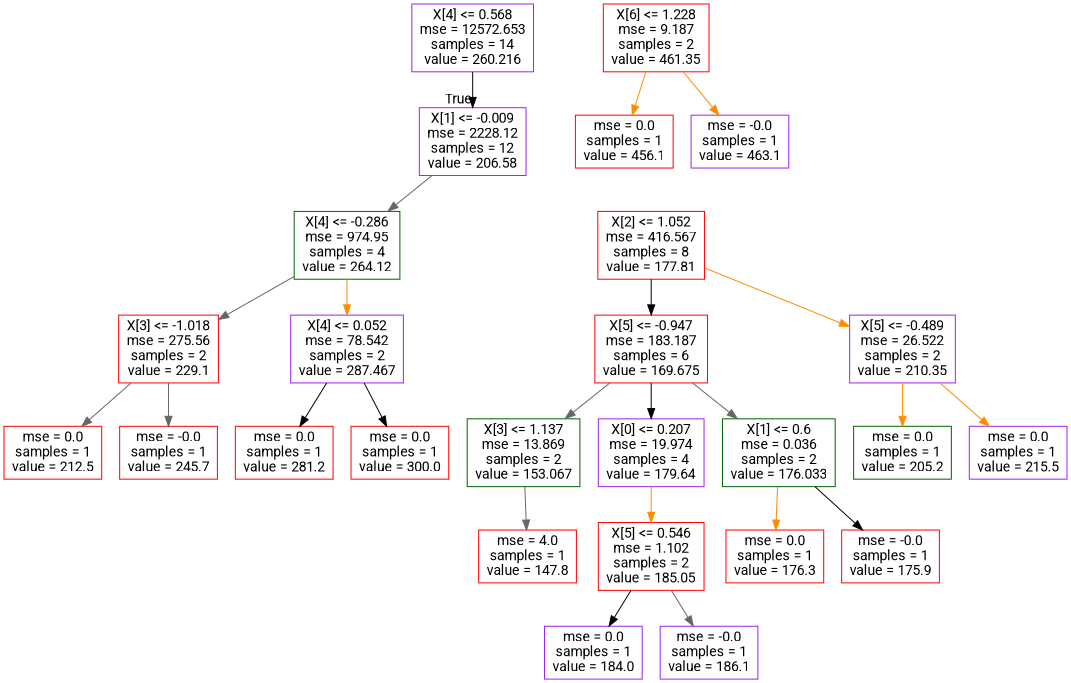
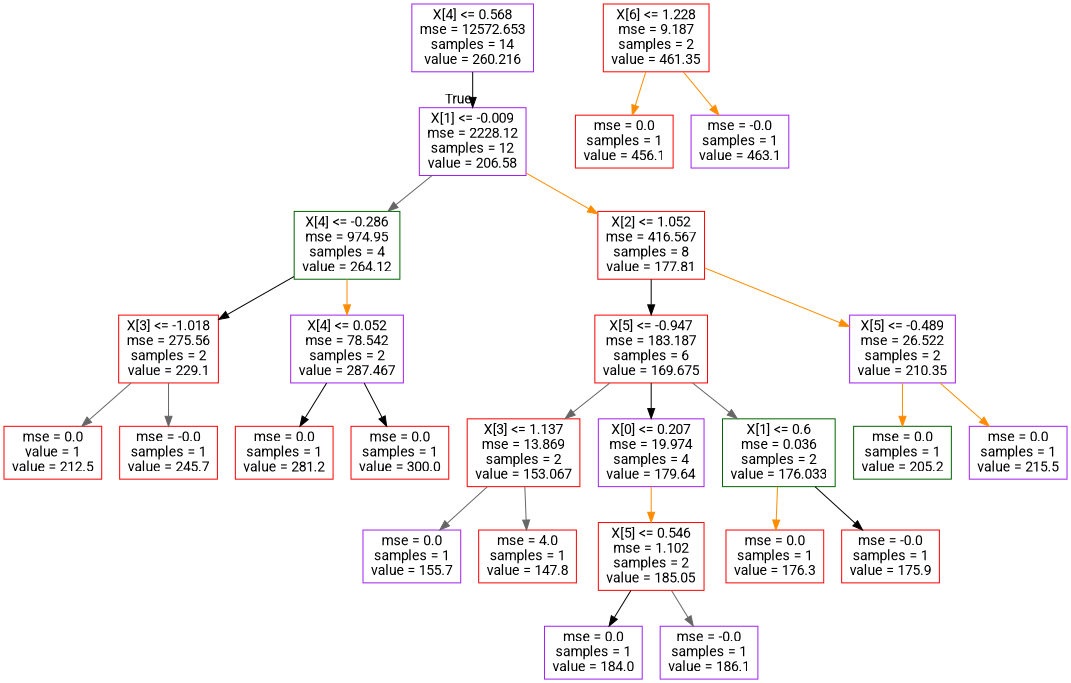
none -> (558, 191)
(261, 296) -> (261, 296)
(53, 453) -> (53, 453)
(524, 453) -> (524, 453)
none -> (412, 556)
